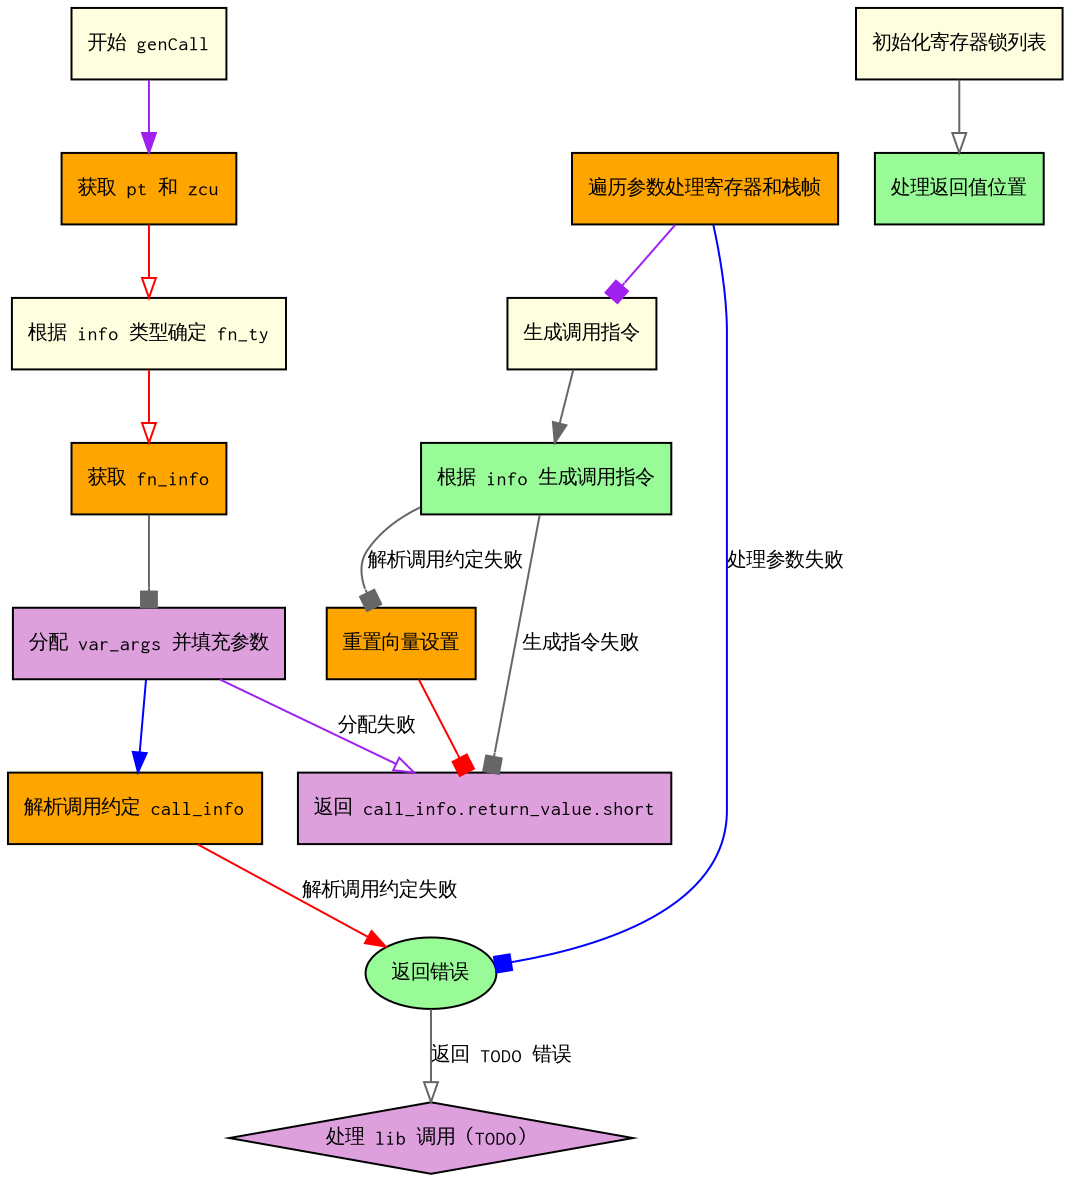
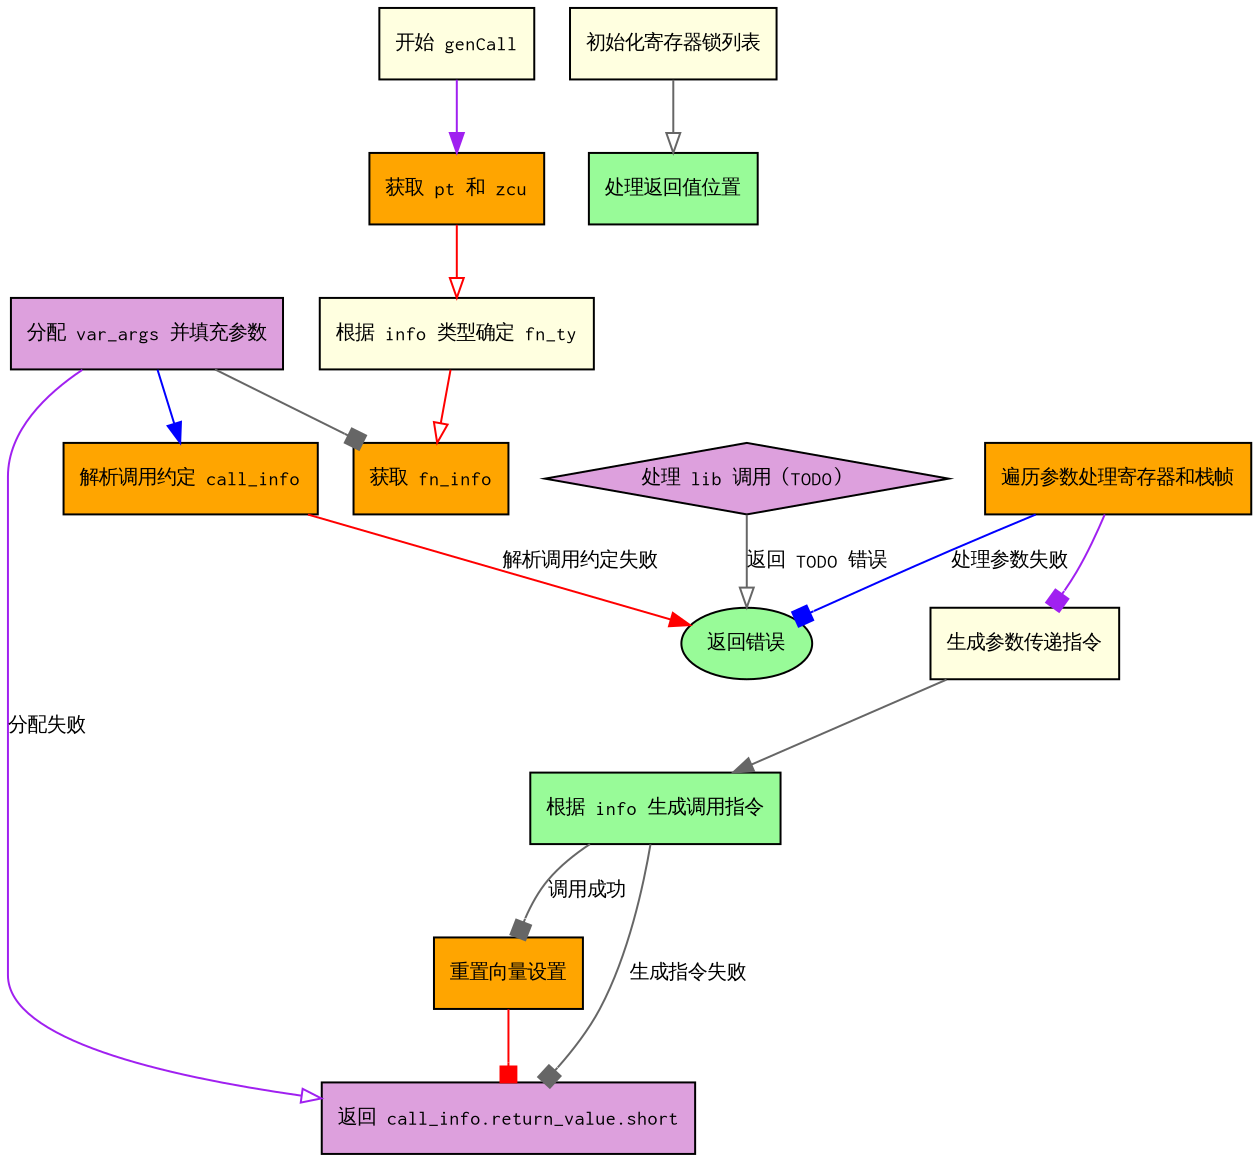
(582, 334) -> (1025, 644)
(149, 551) -> (280, 402)
(446, 561) -> (588, 891)
(431, 1046) -> (747, 551)
